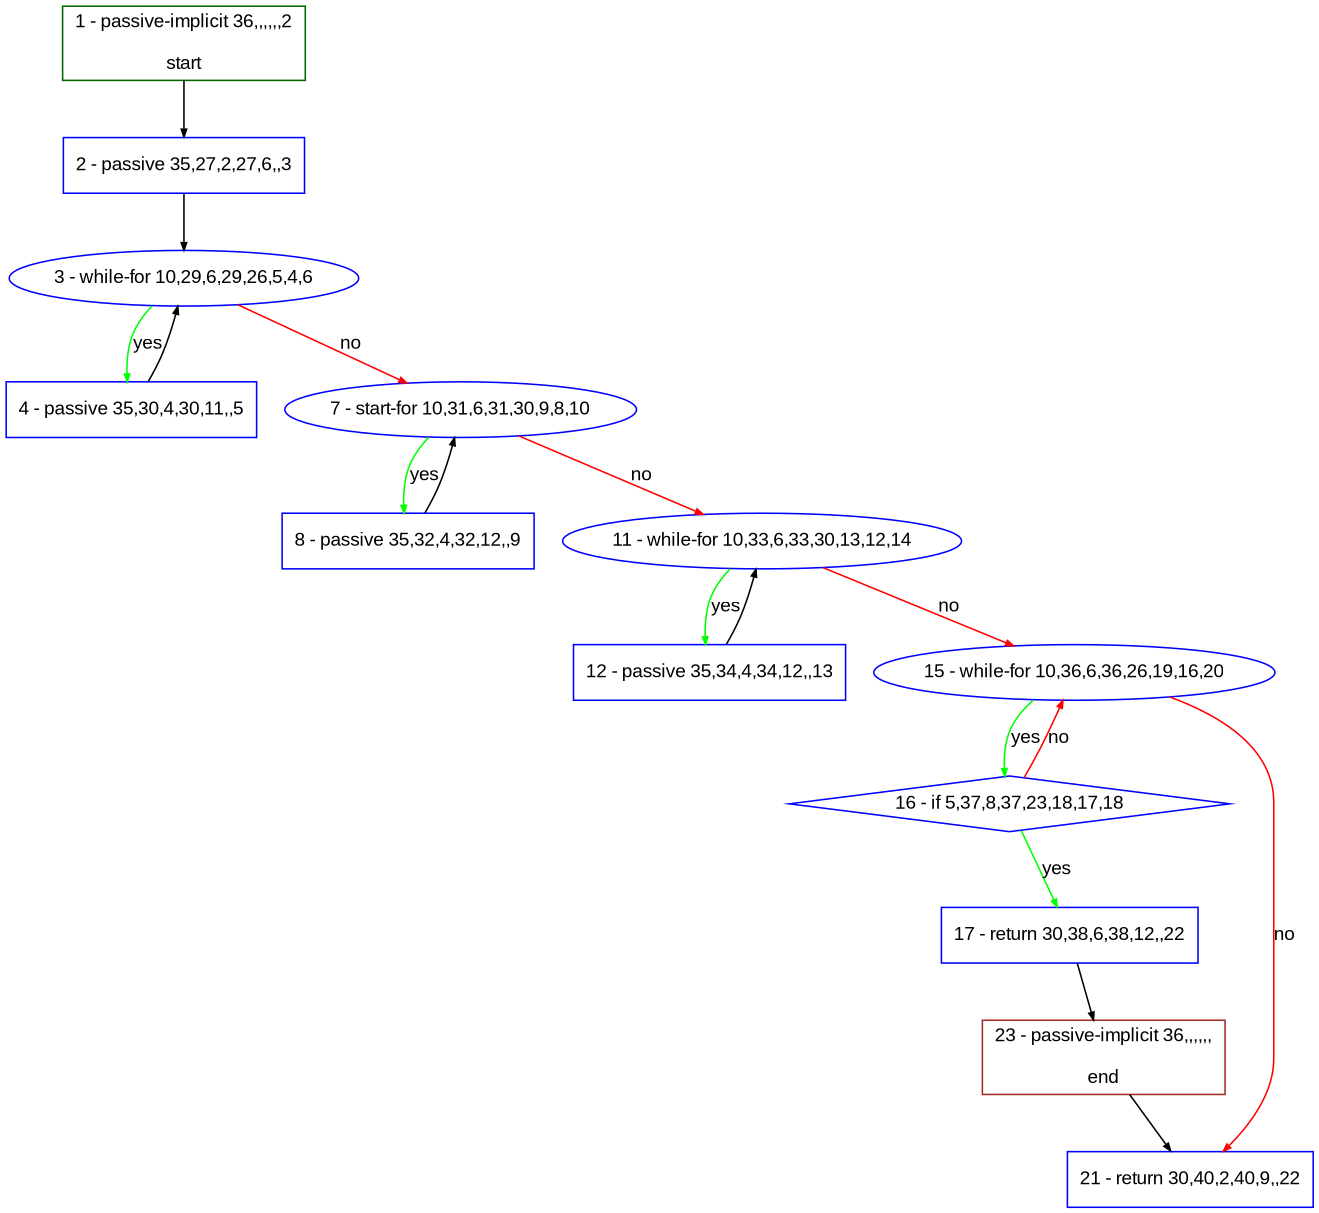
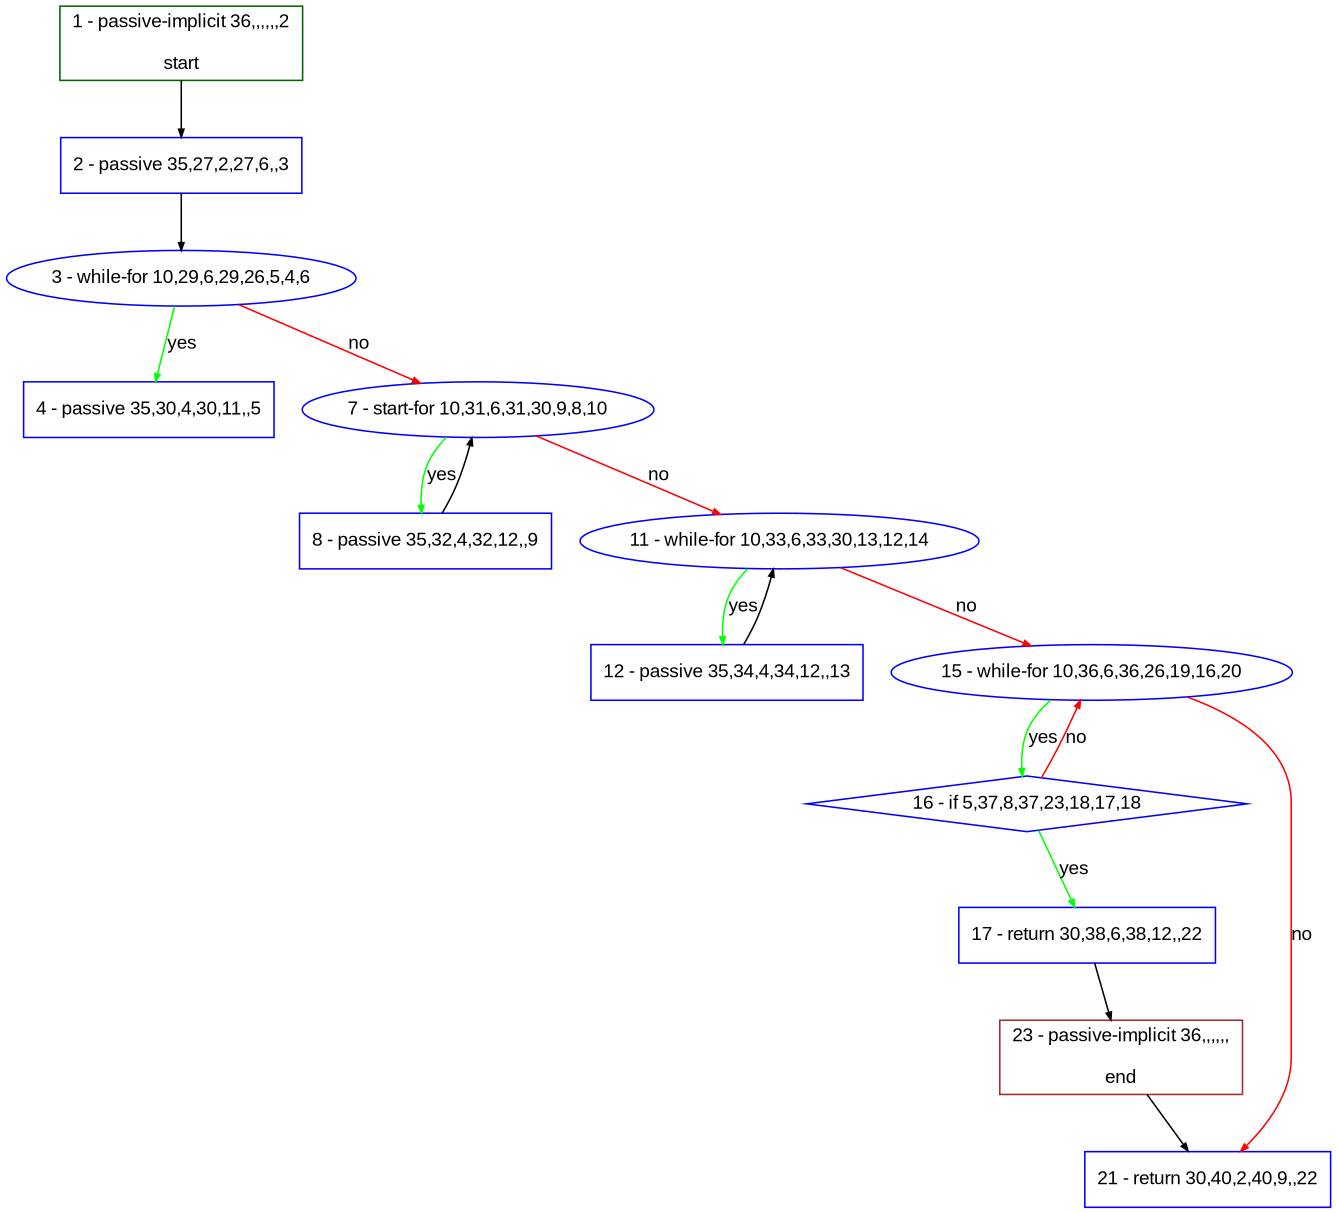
(164, 349) -> none
